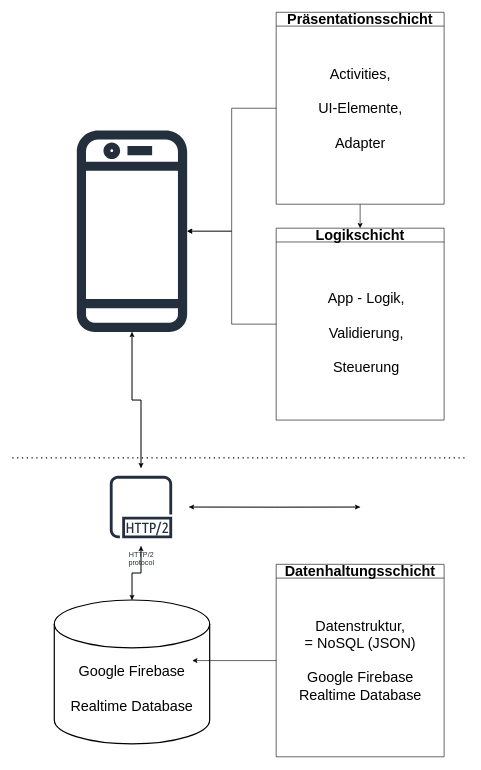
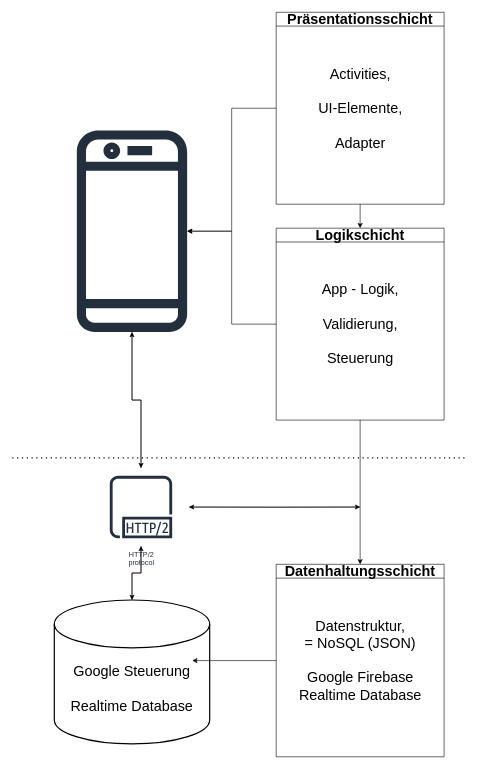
(366, 333) -> (360, 324)
none -> (360, 559)
(132, 672) -> (132, 672)
